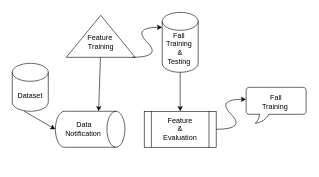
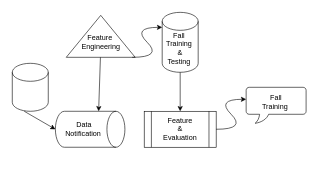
(101, 42) -> (101, 42)
(30, 96) -> none
